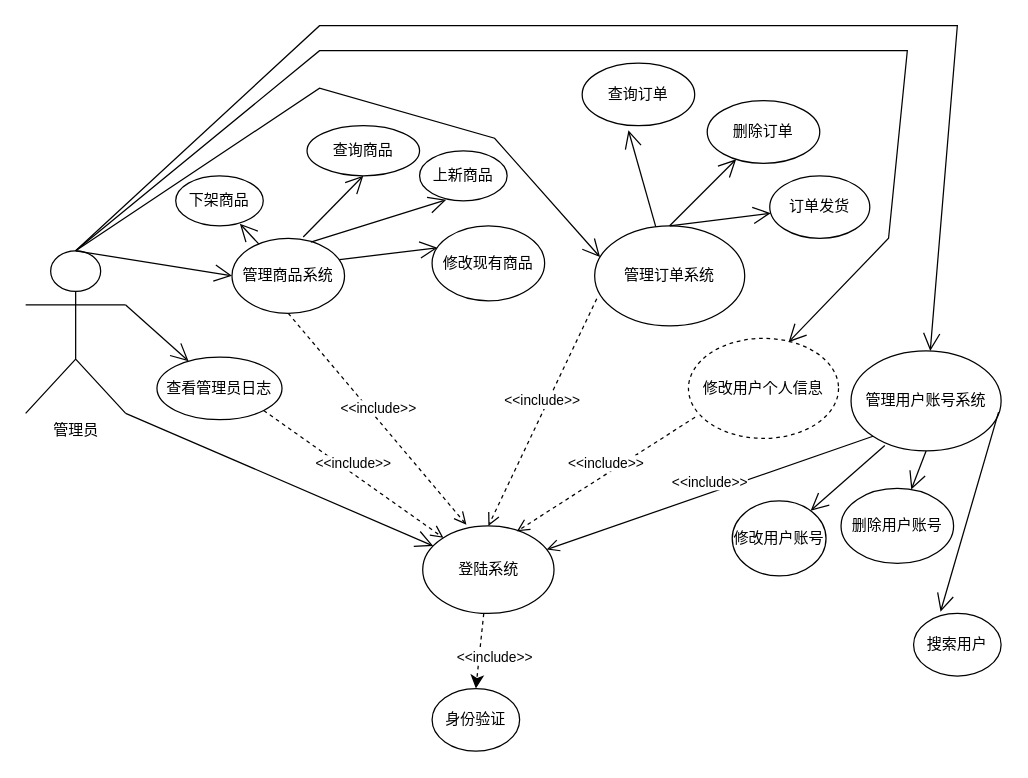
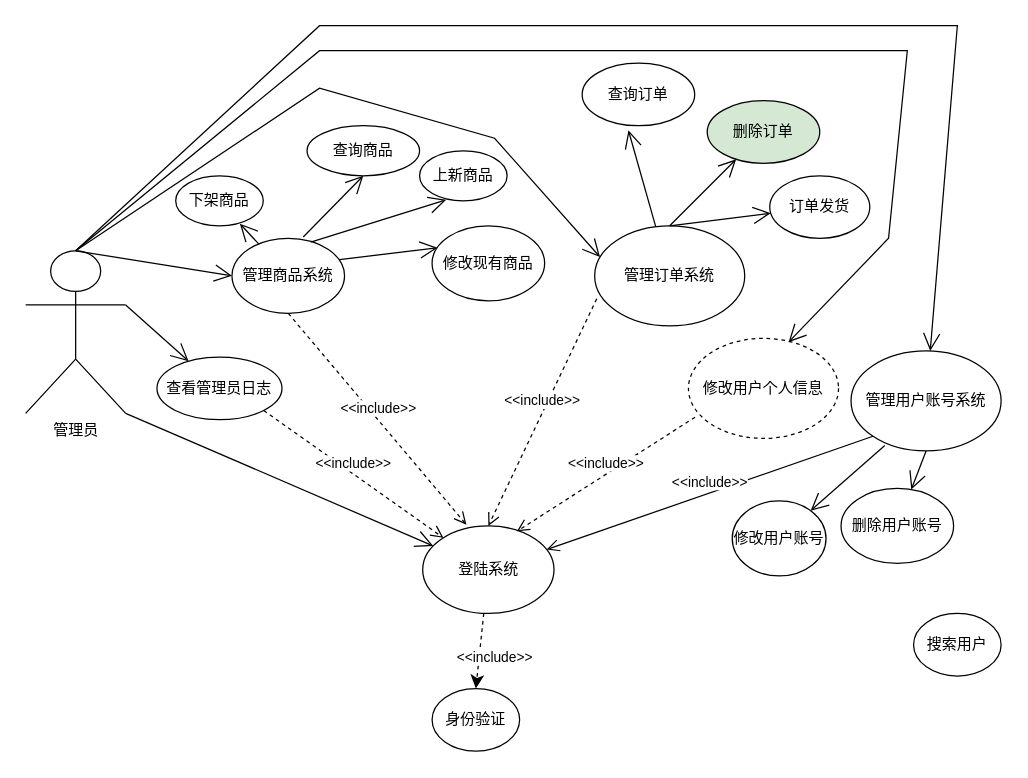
(763, 132) -> (763, 132)
(969, 510) -> none
